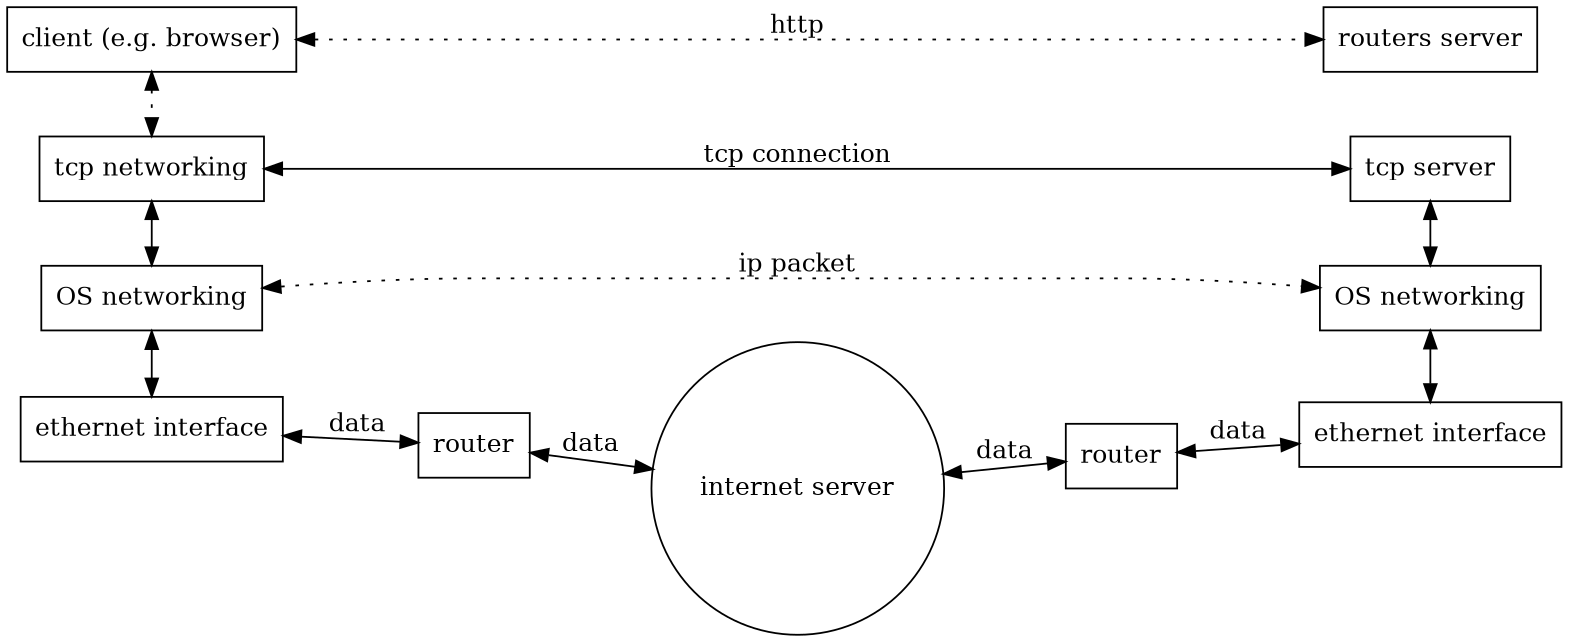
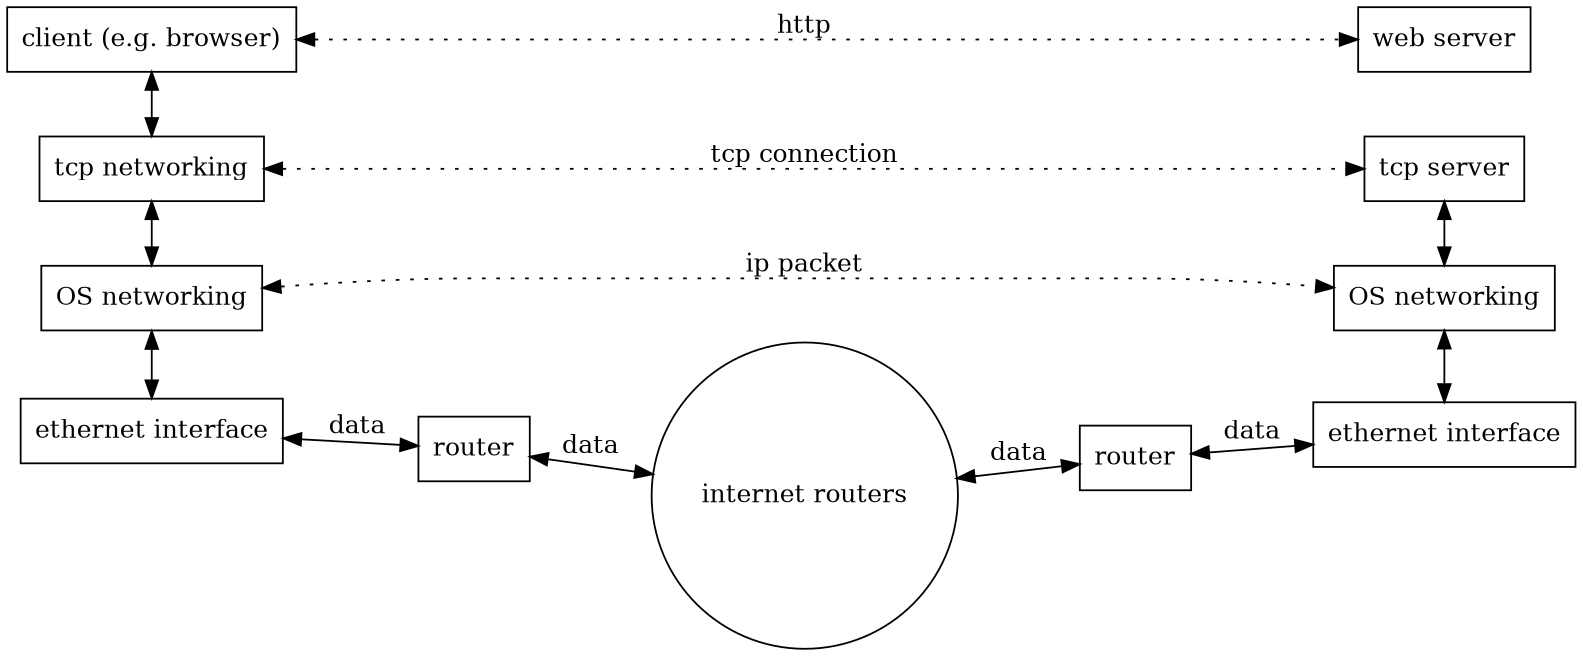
(1430, 40) -> (1444, 40)
(152, 104) -> (152, 104)
(807, 169) -> (814, 169)
(798, 488) -> (805, 496)
